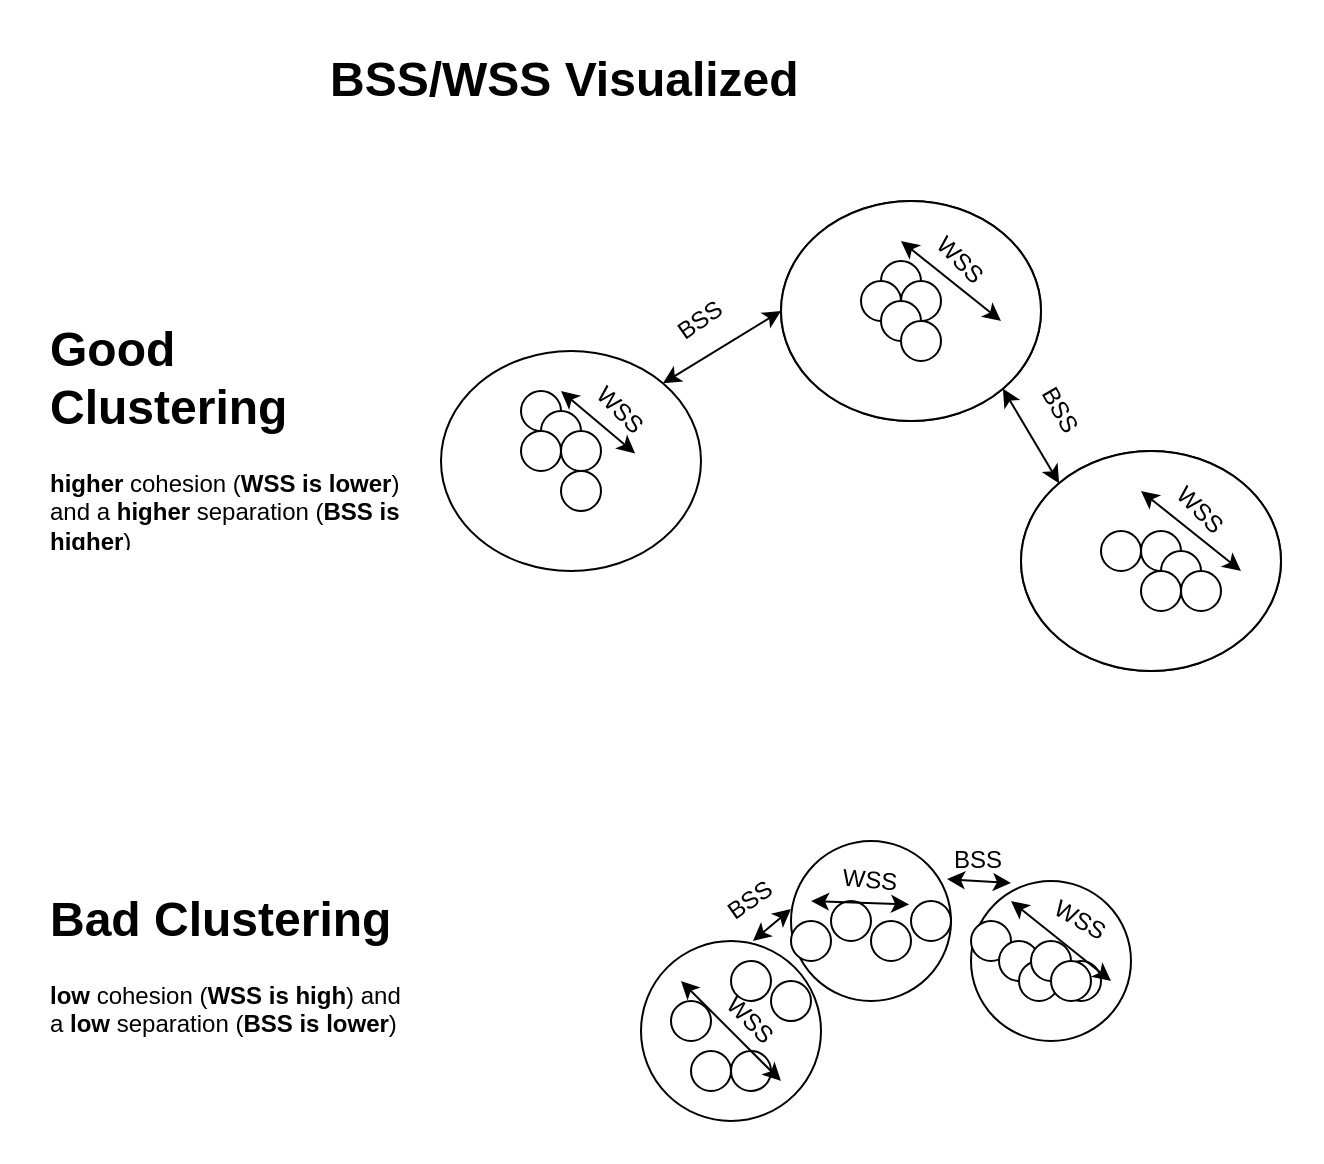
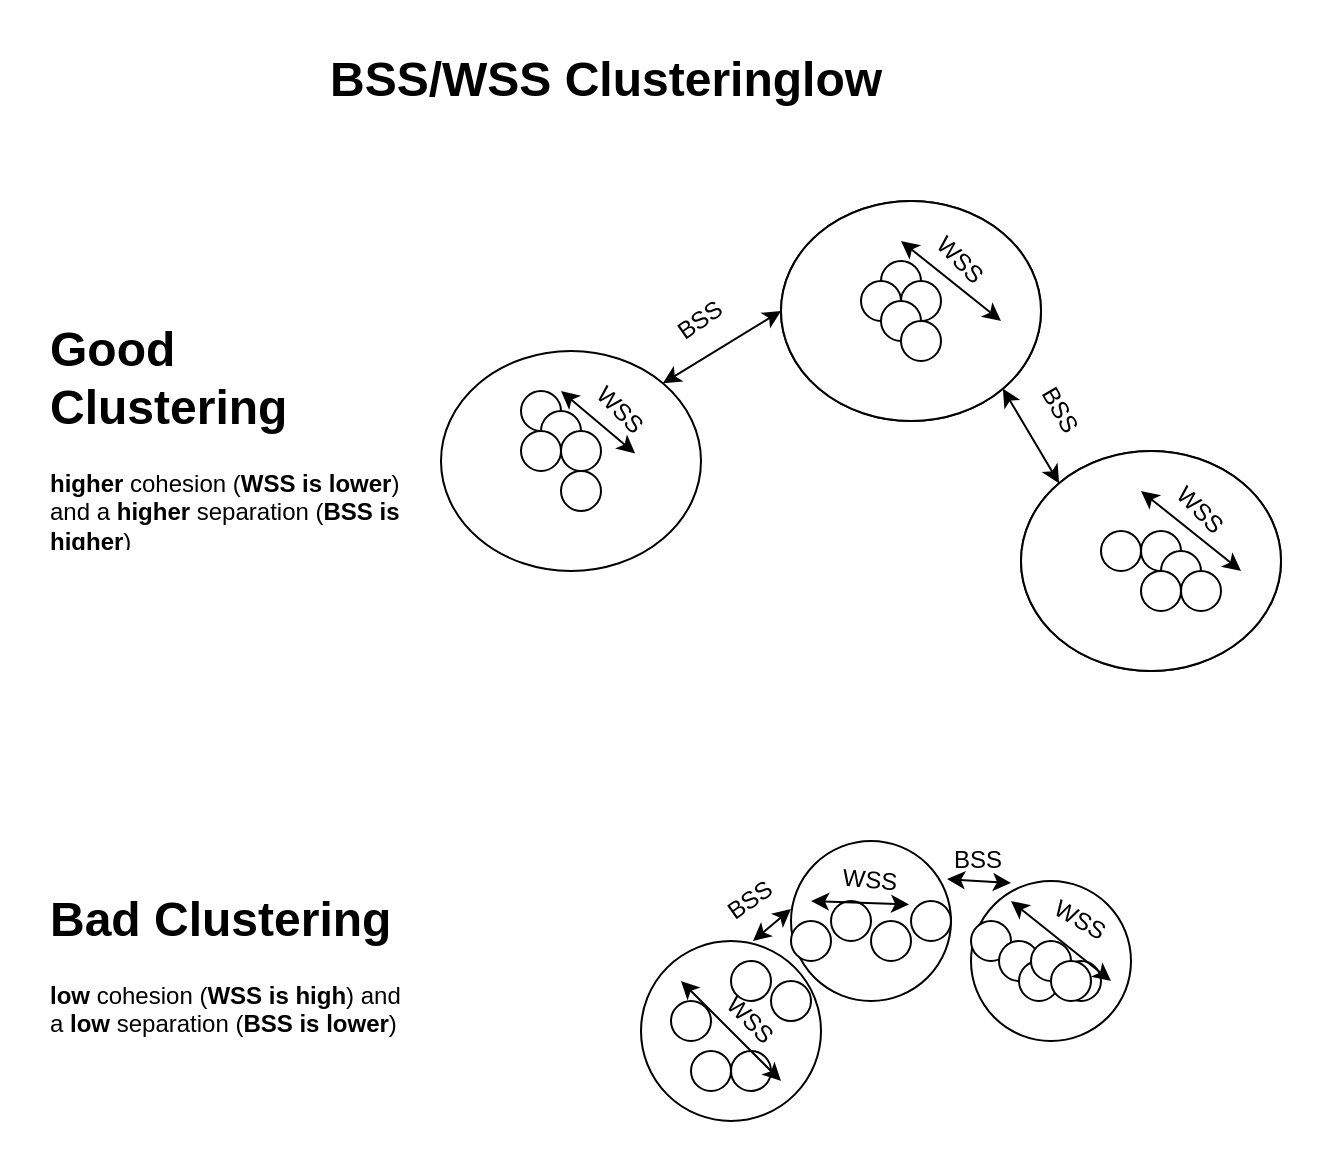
(439, 35) -> (460, 35)
